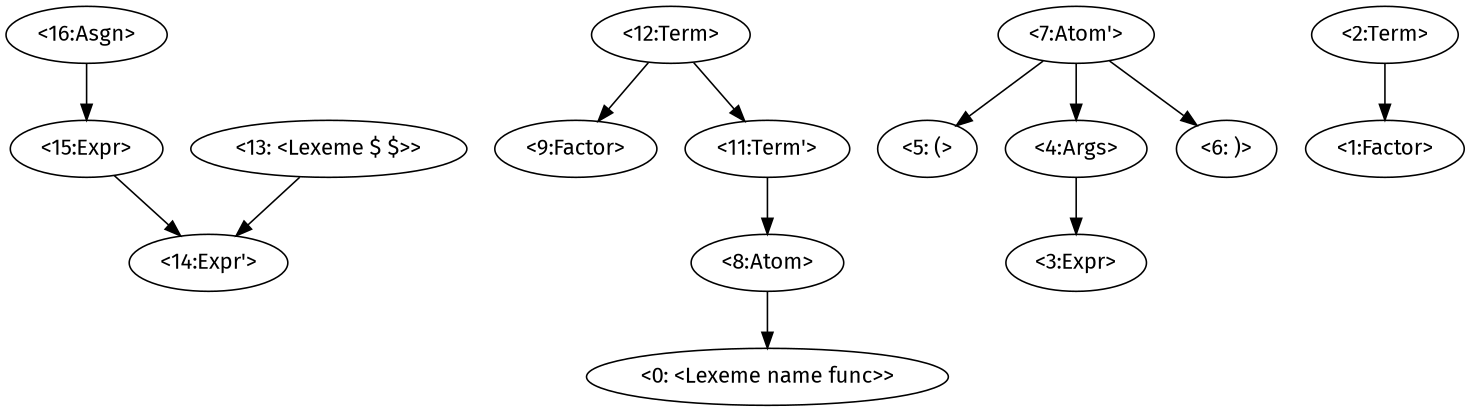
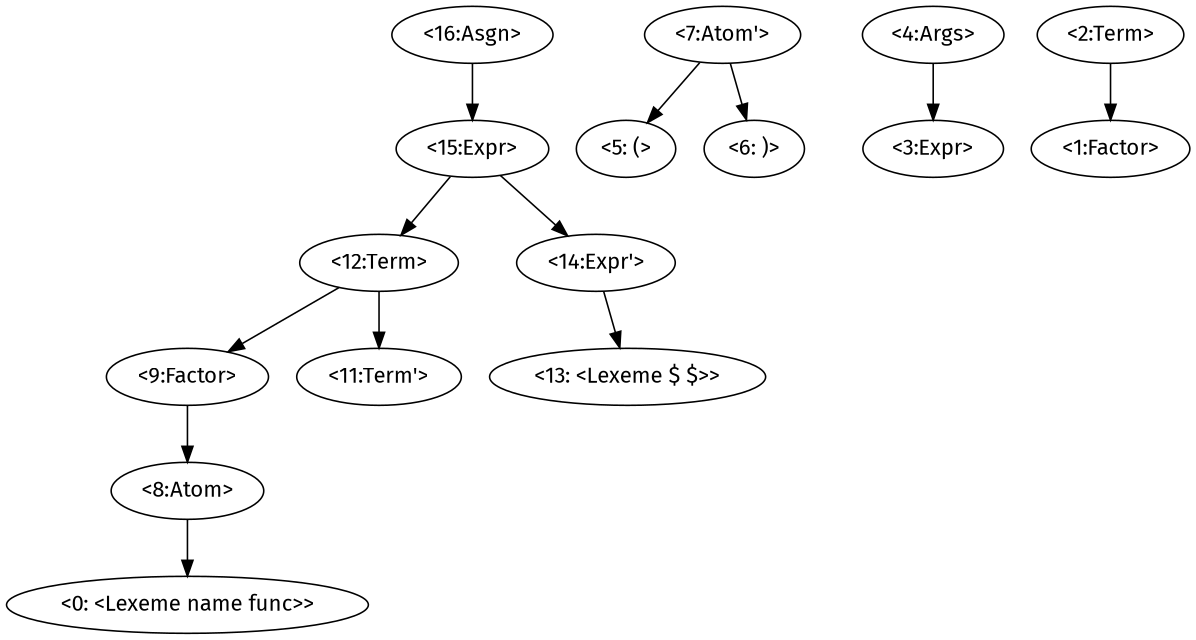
(1076, 84) -> none
(767, 198) -> (187, 426)
none -> (431, 200)
(274, 201) -> (609, 312)
